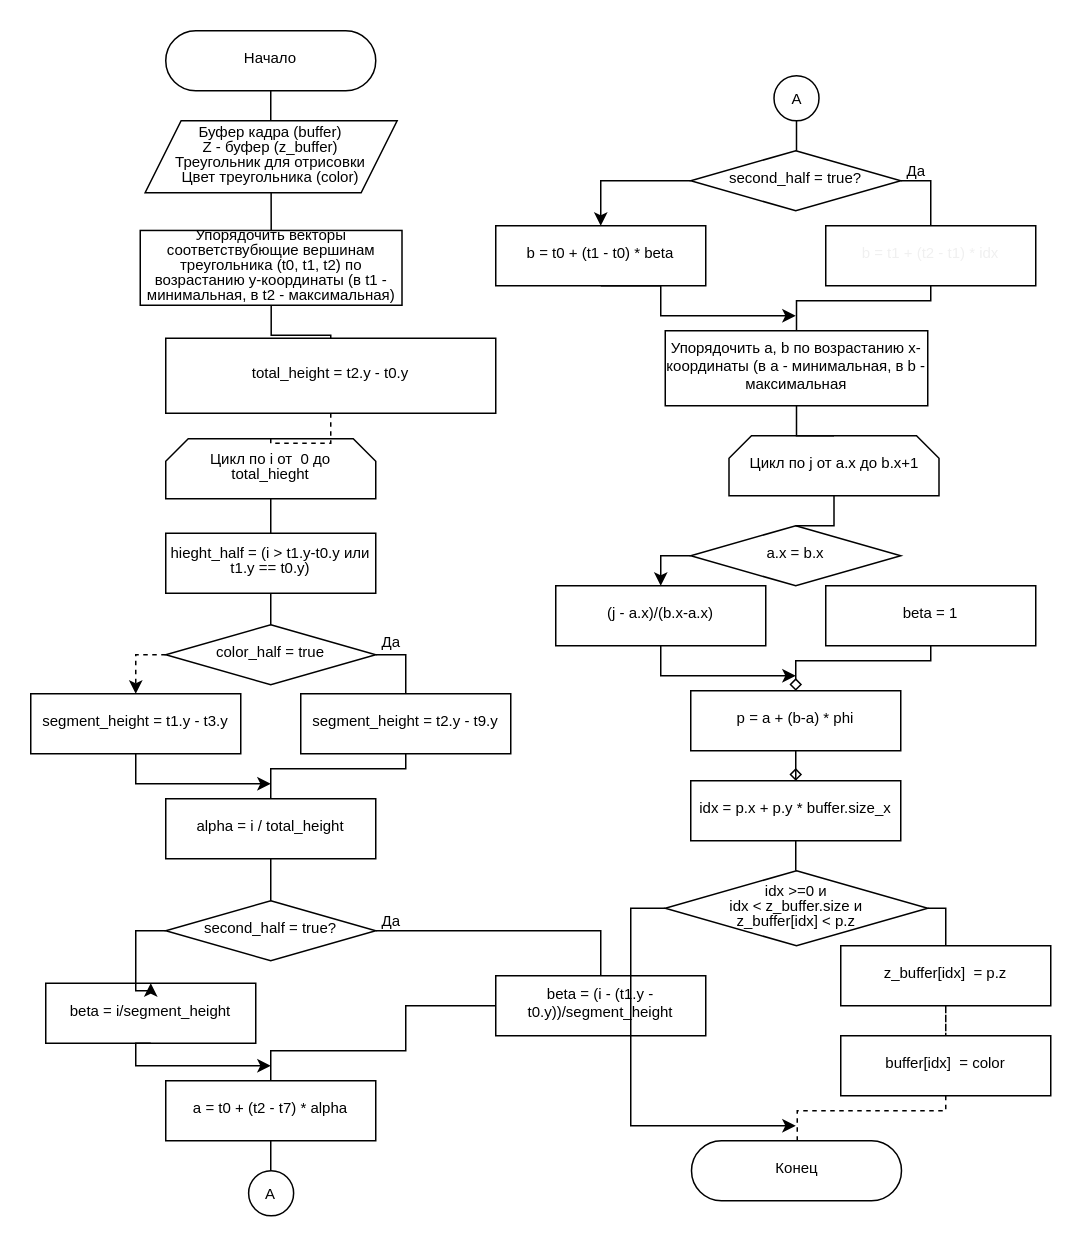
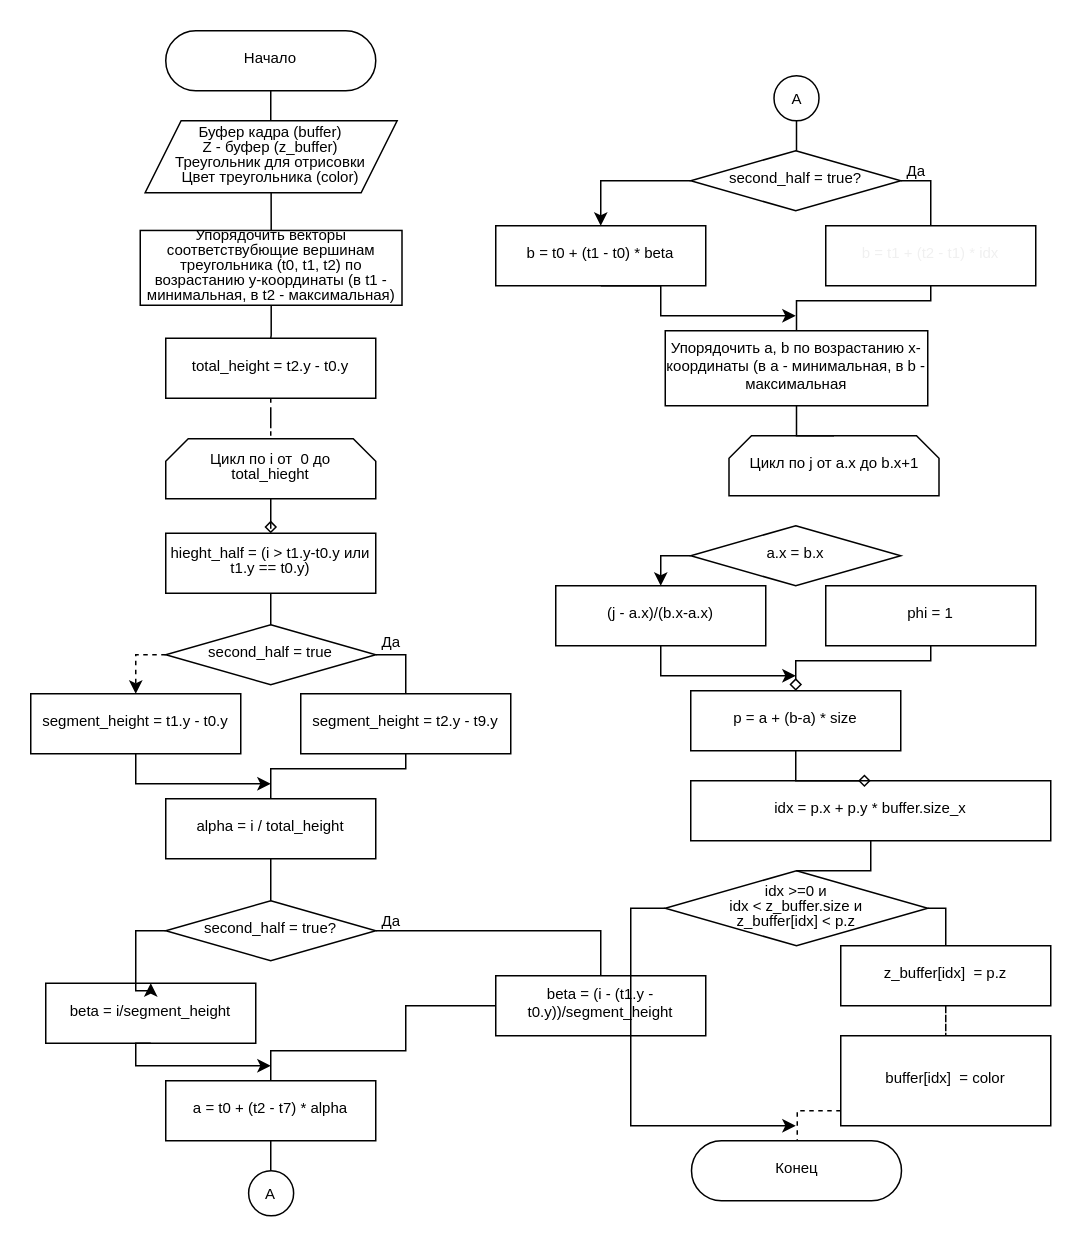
(331, 376) -> (271, 368)
(271, 526) -> (271, 521)
(830, 526) -> none
(931, 613) -> (931, 613)
(271, 652) -> (271, 652)
(796, 718) -> (796, 718)
(136, 721) -> (136, 721)
(796, 811) -> (871, 811)
(946, 1066) -> (946, 1081)
